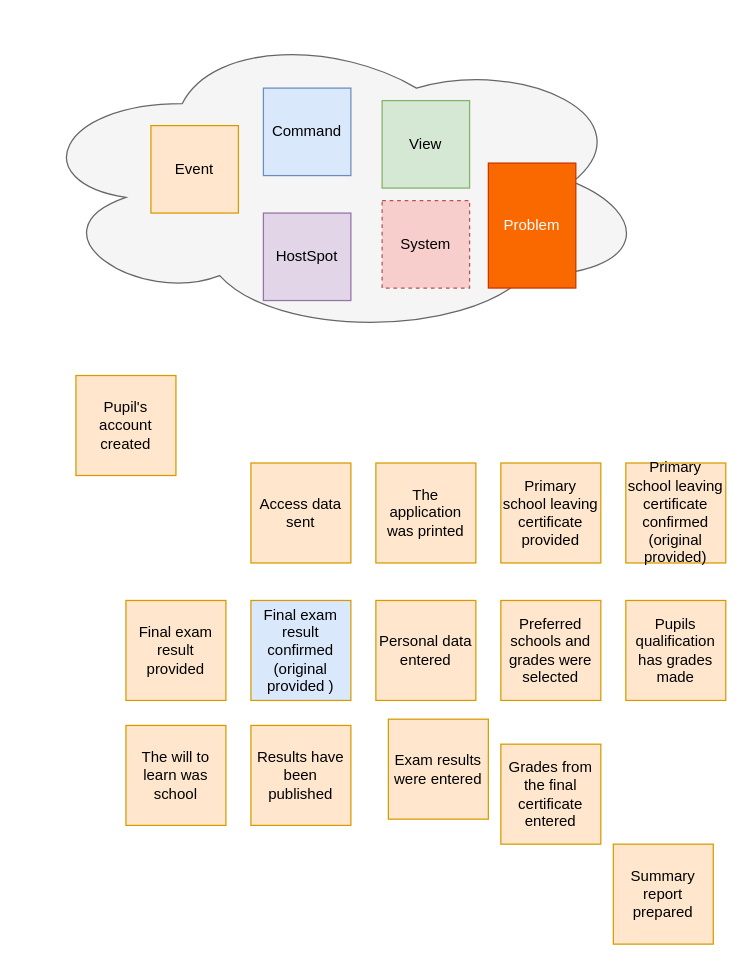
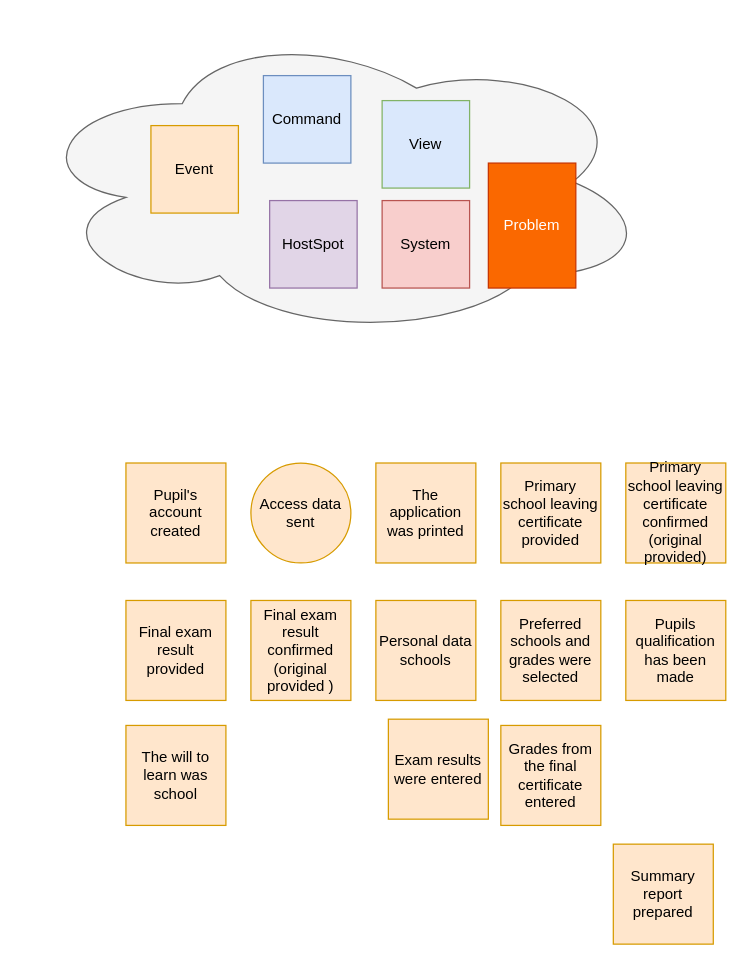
(307, 132) -> (307, 119)
(426, 144) -> (426, 144)
(426, 244) -> (426, 244)
(307, 257) -> (313, 244)
(126, 426) -> (176, 513)
(301, 513) -> (301, 513)
(301, 651) -> (301, 651)
(426, 651) -> (426, 651)
(676, 651) -> (676, 651)
(301, 776) -> none
(551, 794) -> (551, 776)
